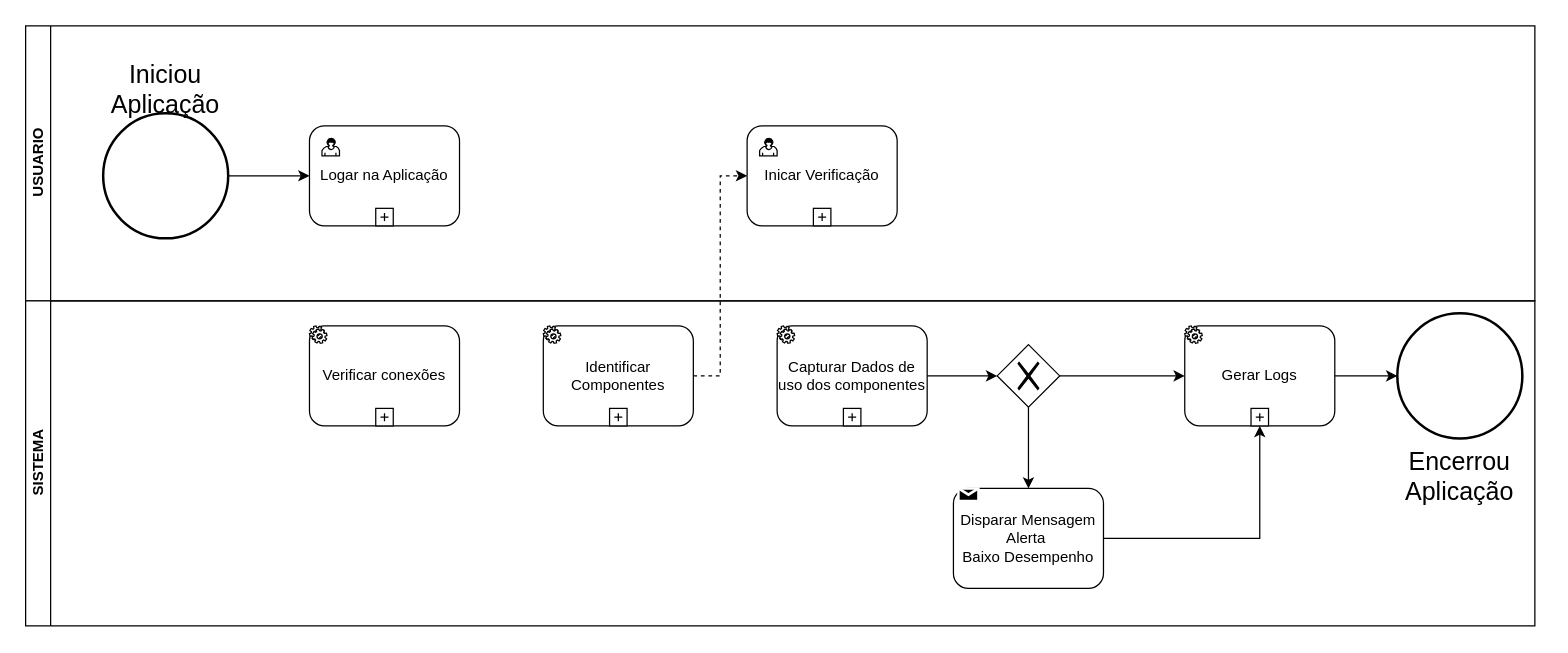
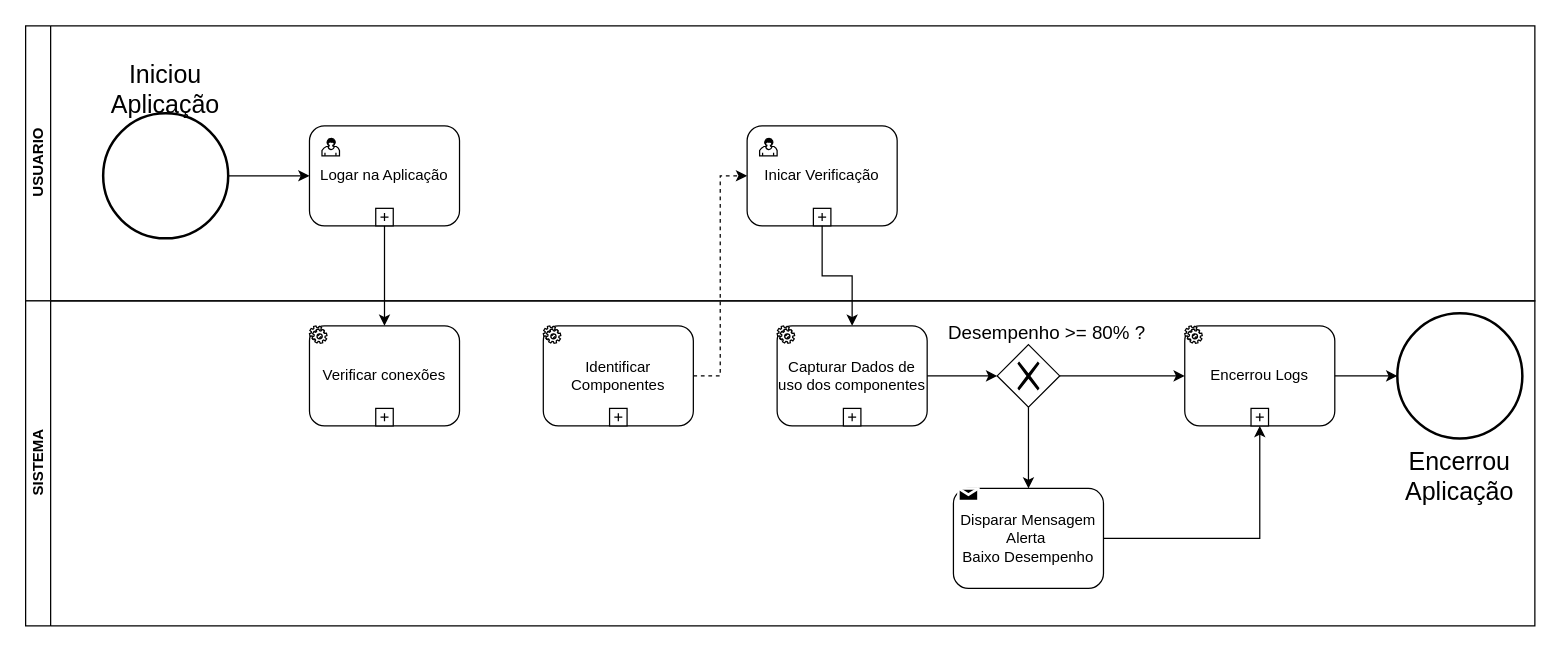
none -> (384, 272)
none -> (833, 276)
none -> (1047, 332)
(1259, 376) -> (1259, 376)
